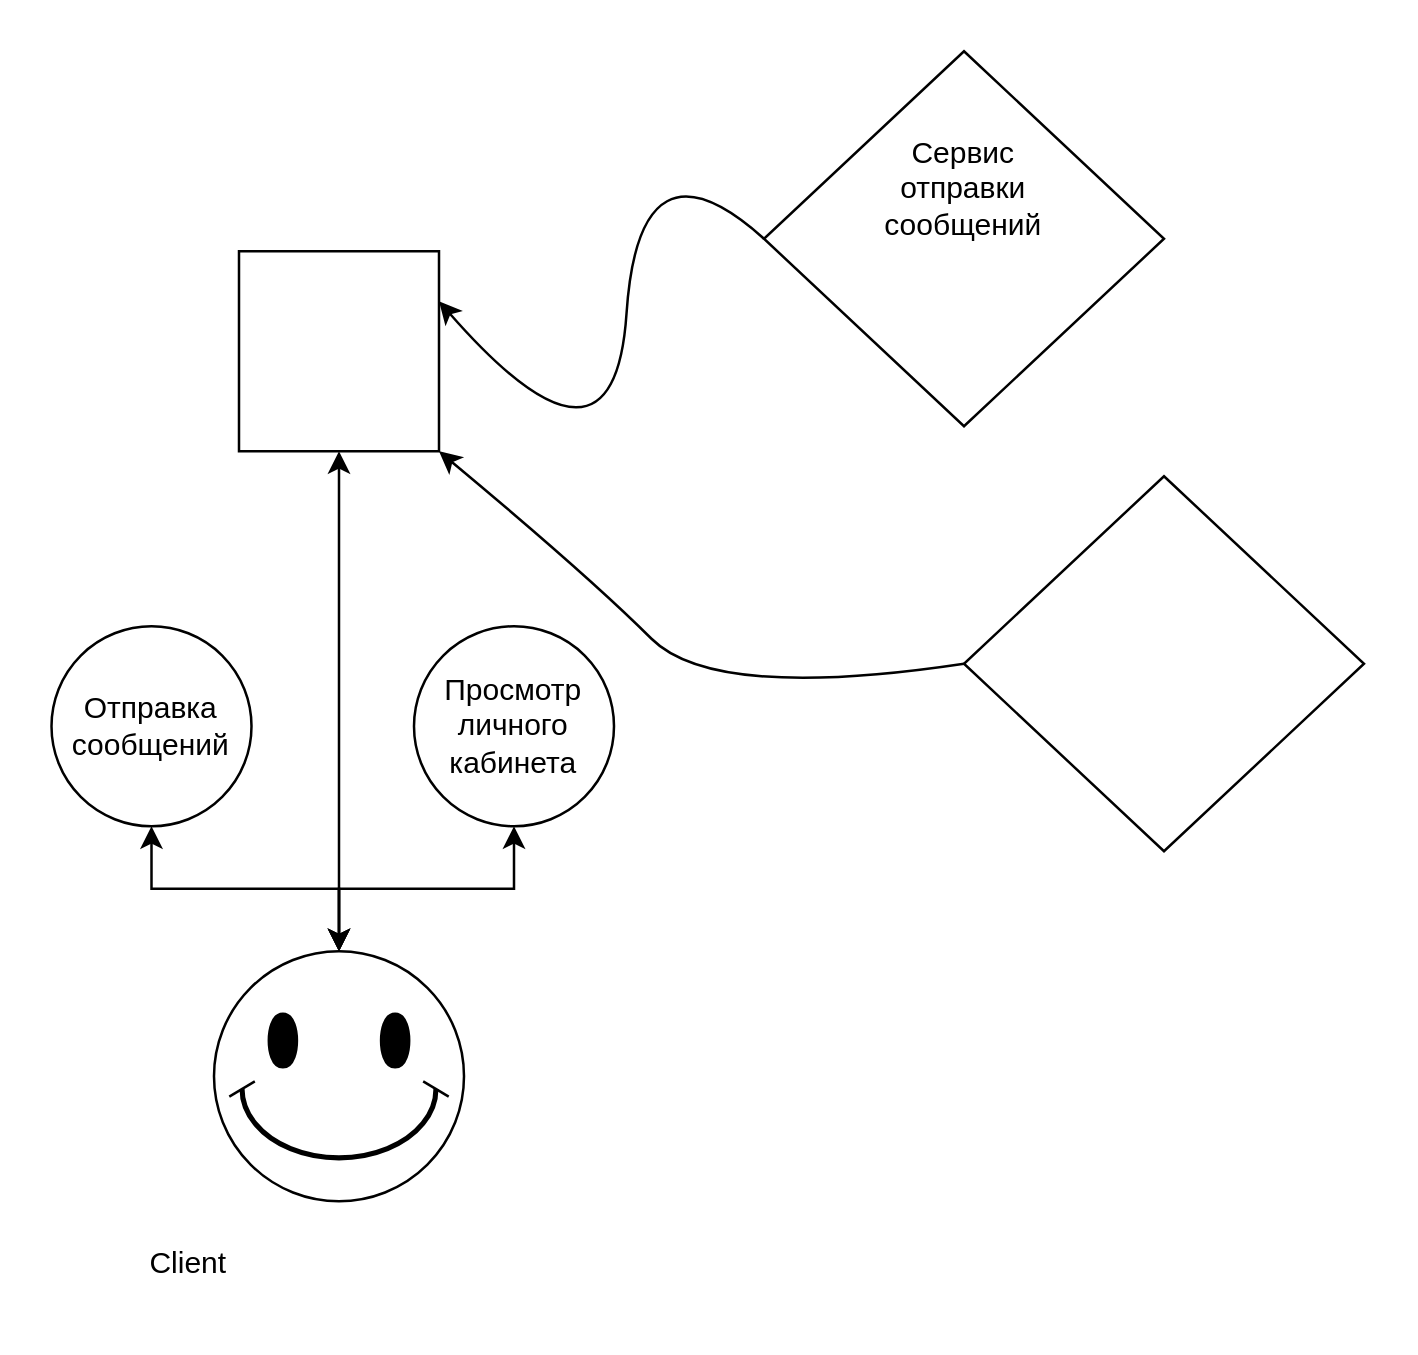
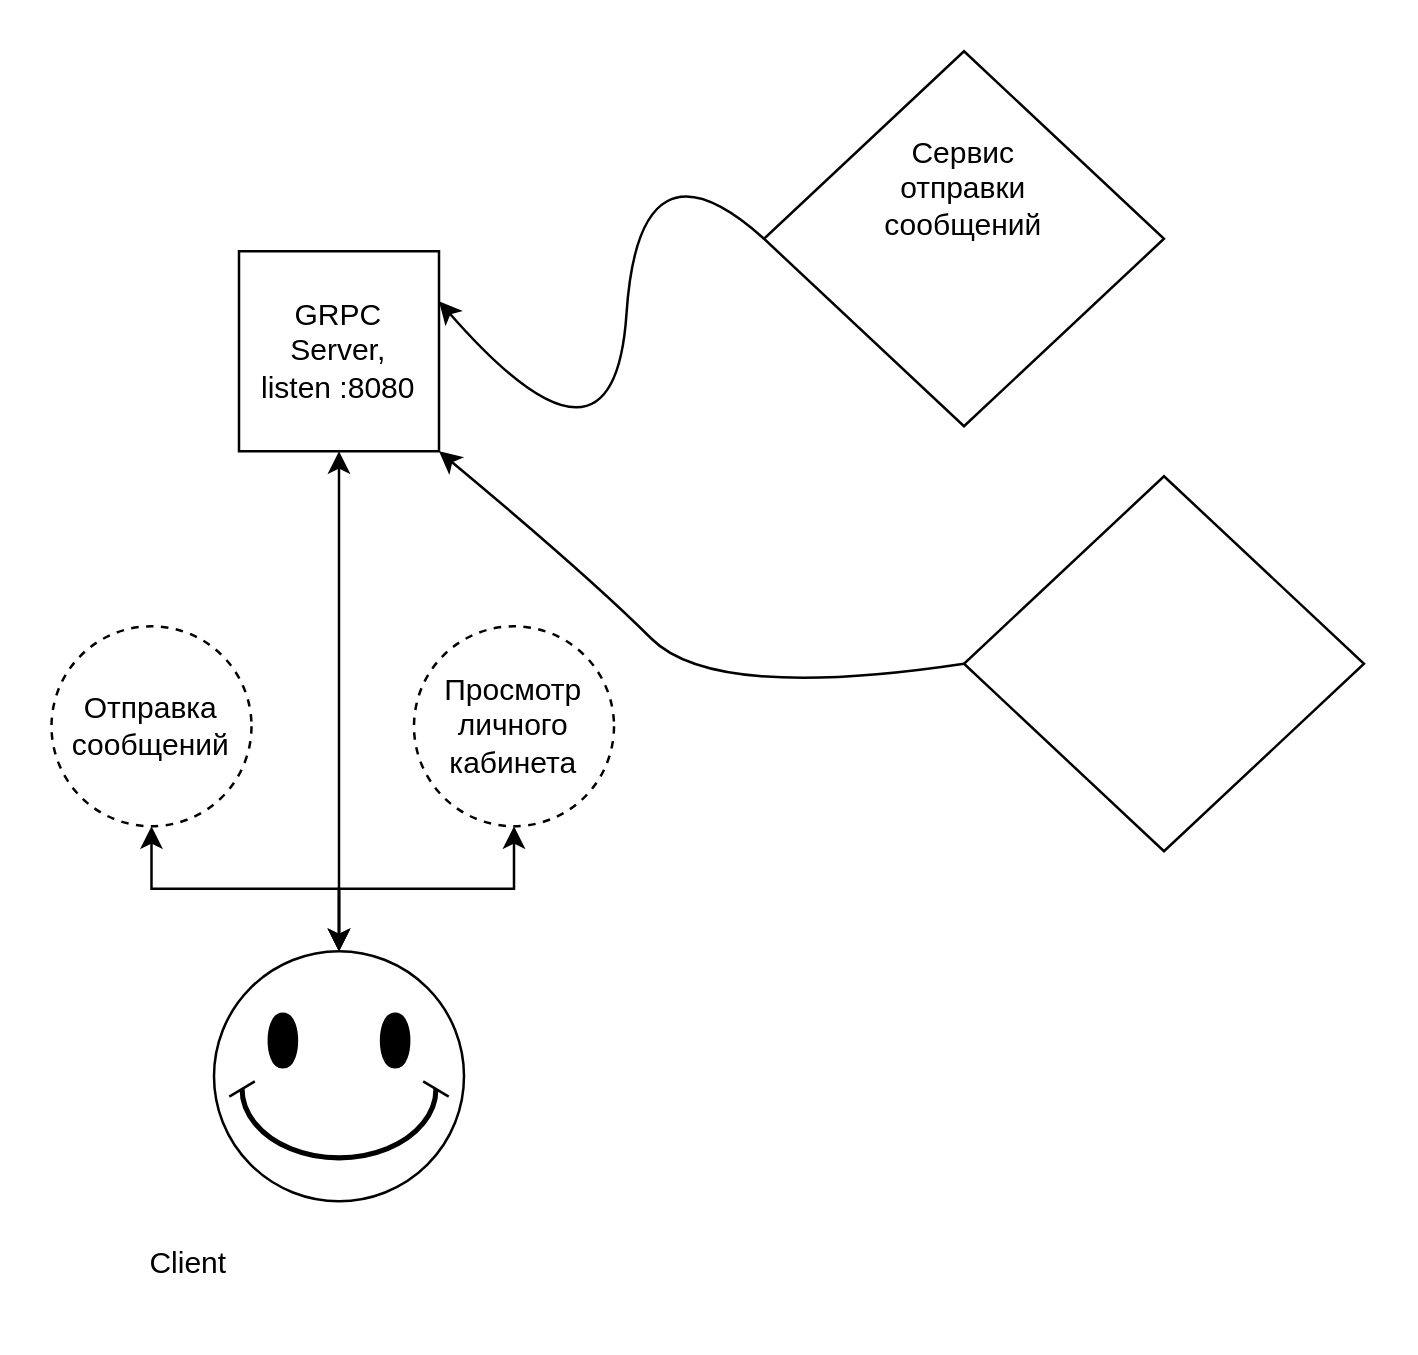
none -> (339, 351)
(151, 726) -> (151, 726)
(514, 726) -> (514, 726)
